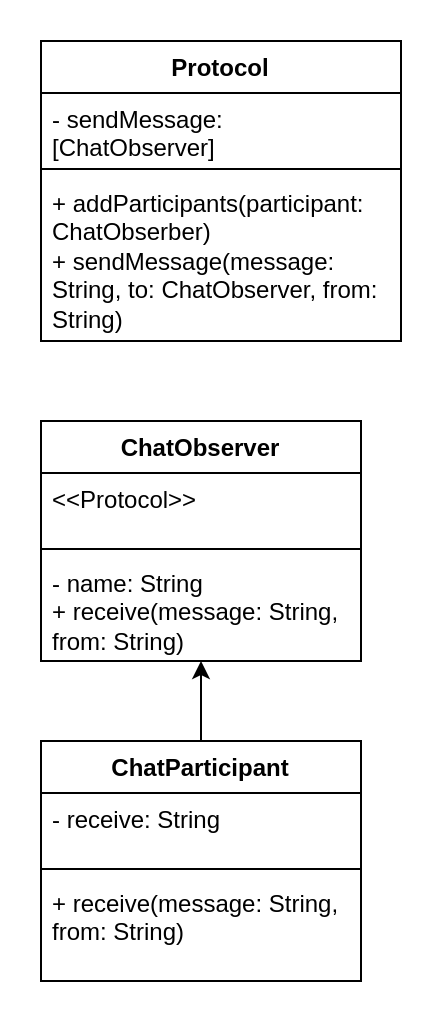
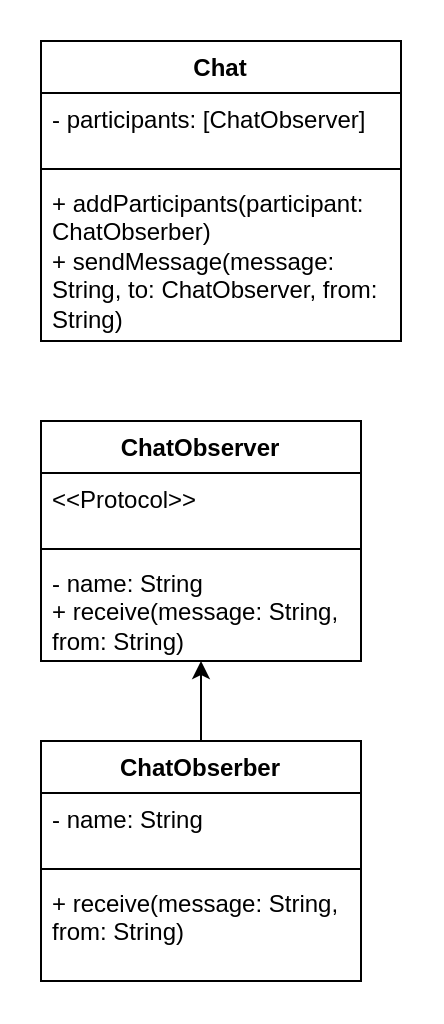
(221, 69) -> (221, 69)
(223, 136) -> (223, 136)
(201, 769) -> (201, 769)
(152, 821) -> (135, 821)
